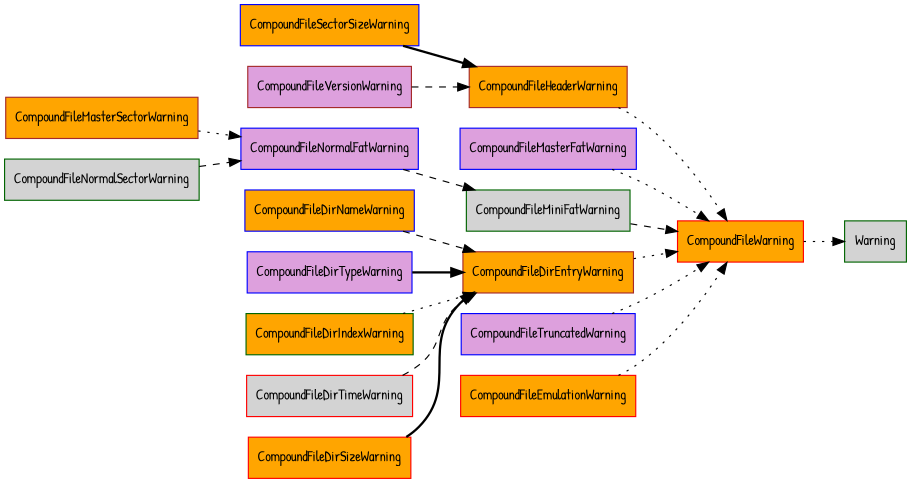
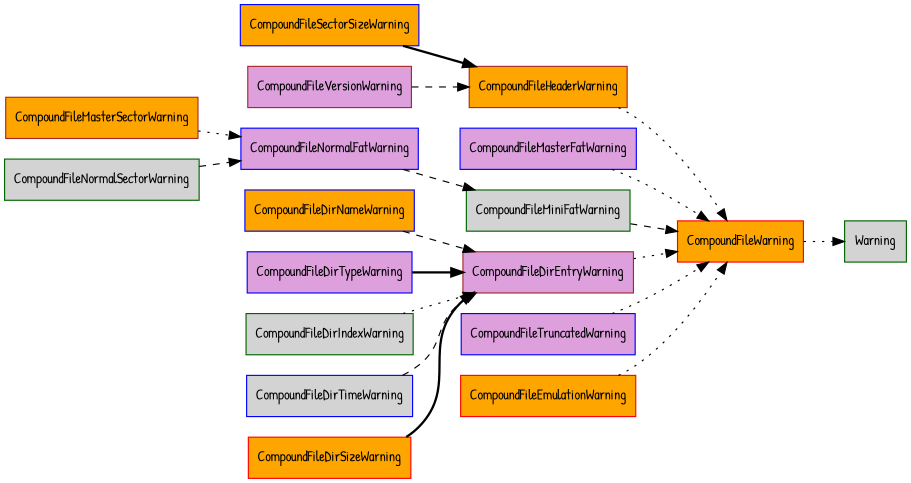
(548, 272) -> (548, 272)
(330, 334) -> (330, 334)
(330, 396) -> (330, 396)
